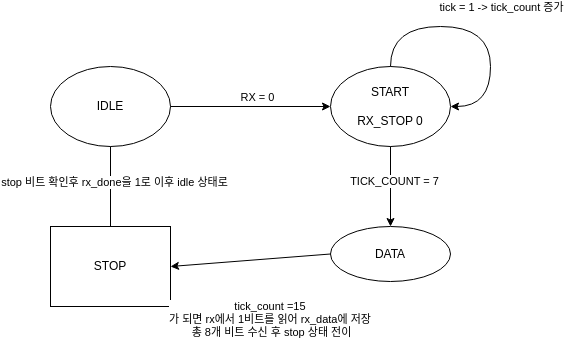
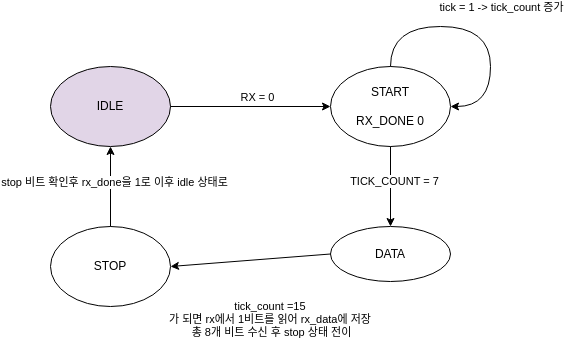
(111, 107) -> (111, 107)
(391, 107) -> (391, 107)
(111, 152) -> (111, 154)
(111, 267) -> (111, 267)
